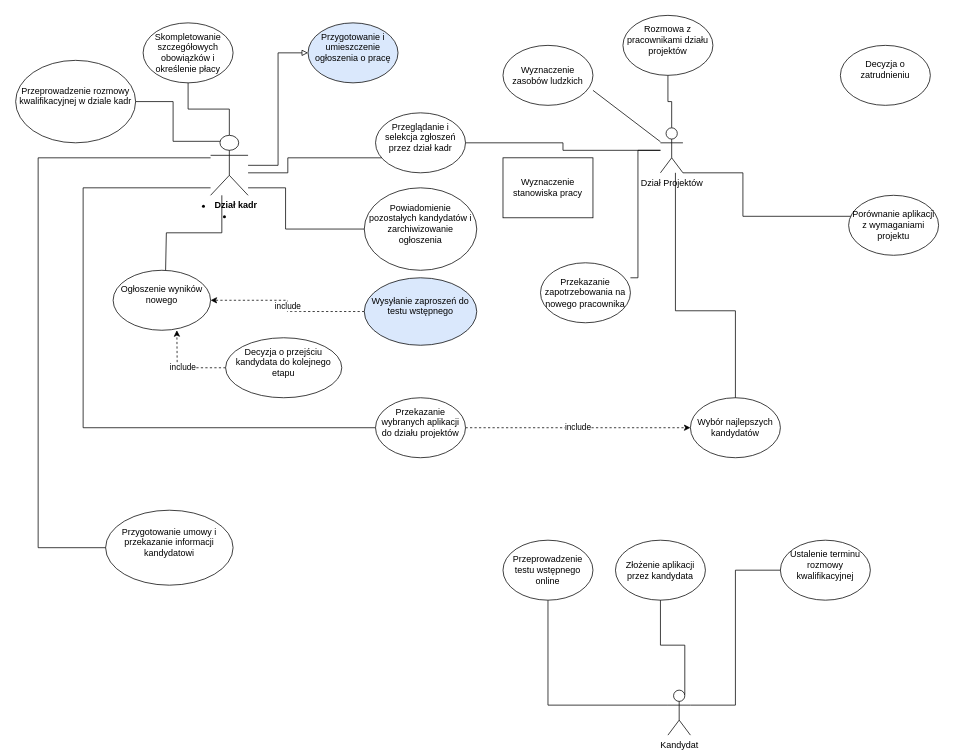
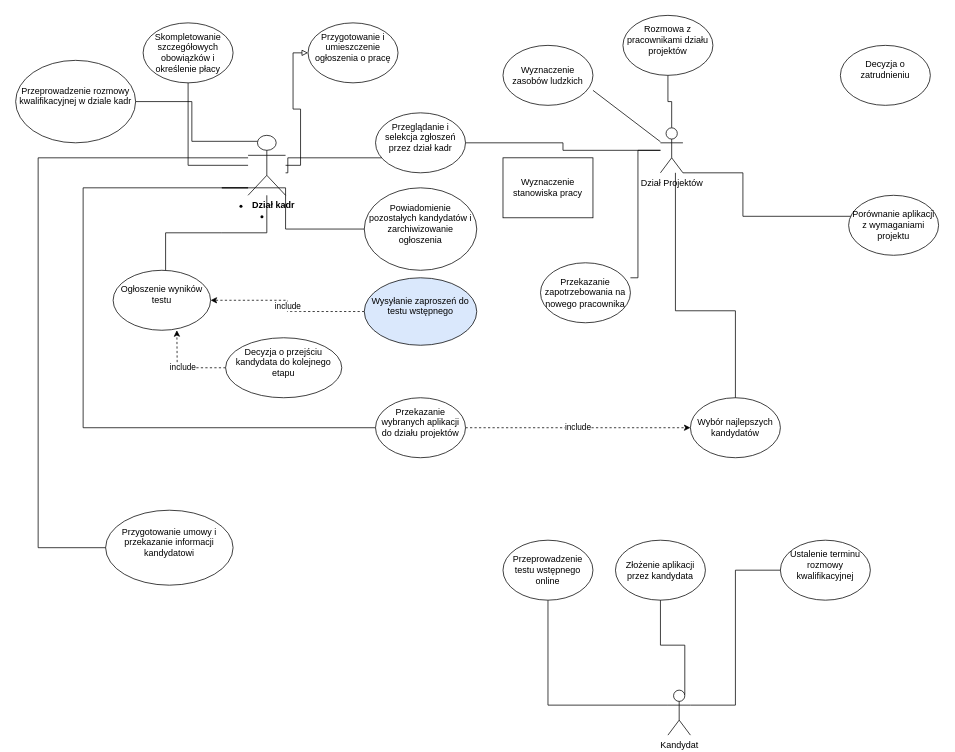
(353, 53) -> (353, 53)
(229, 165) -> (267, 165)
(162, 300) -> (162, 300)
